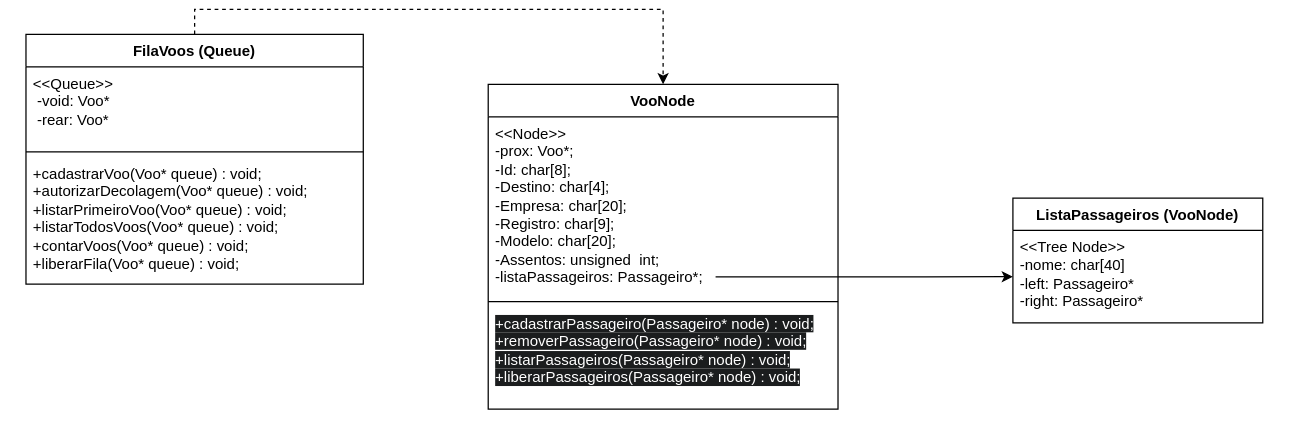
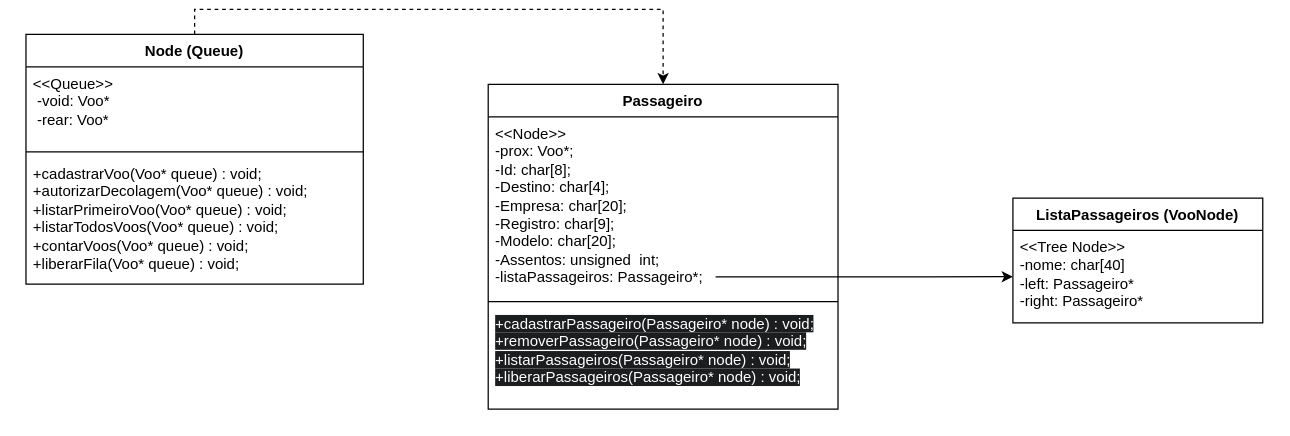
(194, 52) -> (194, 52)
(663, 102) -> (663, 102)
